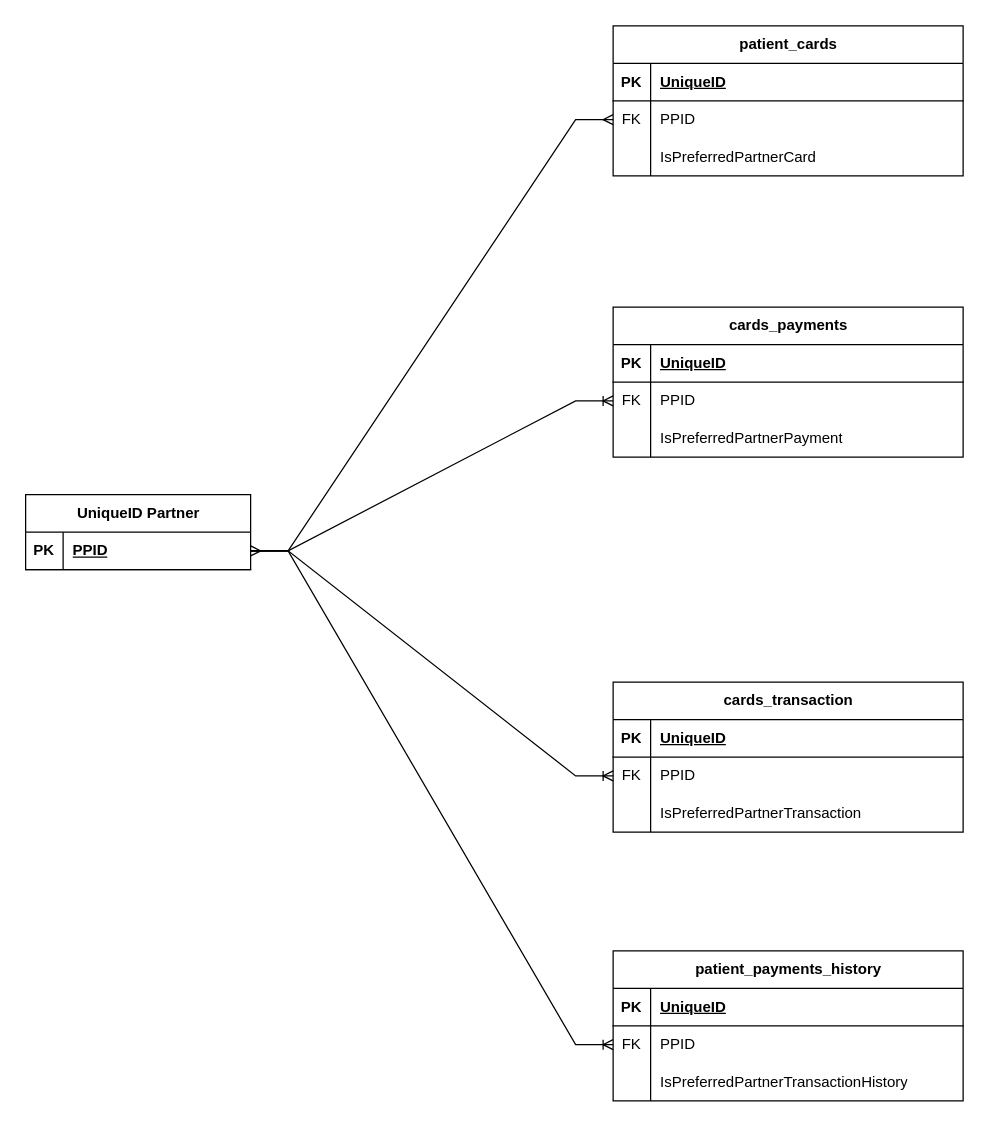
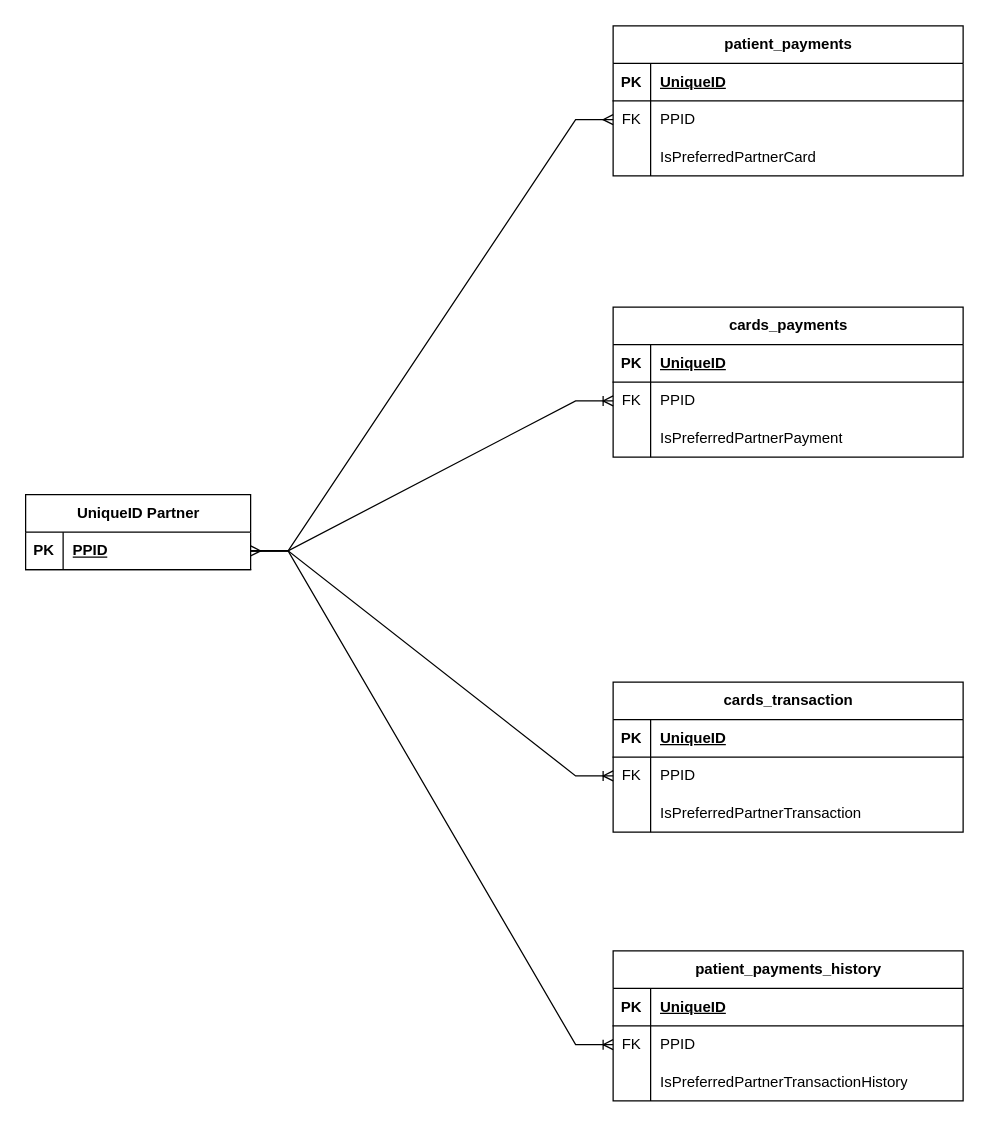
(789, 44) -> (789, 44)
